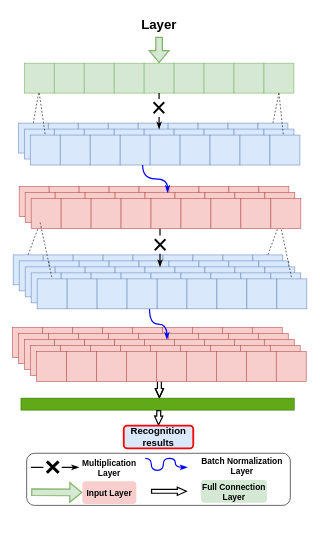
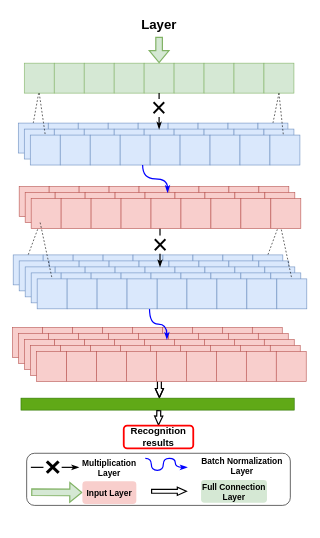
(159, 437) -> (159, 437)
